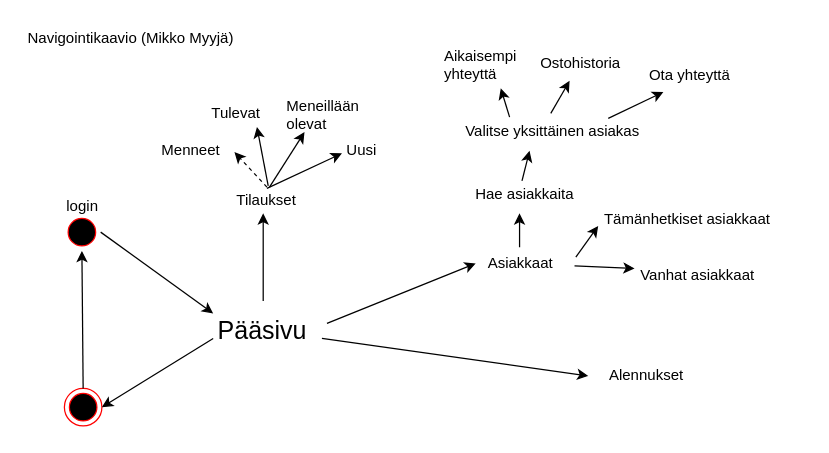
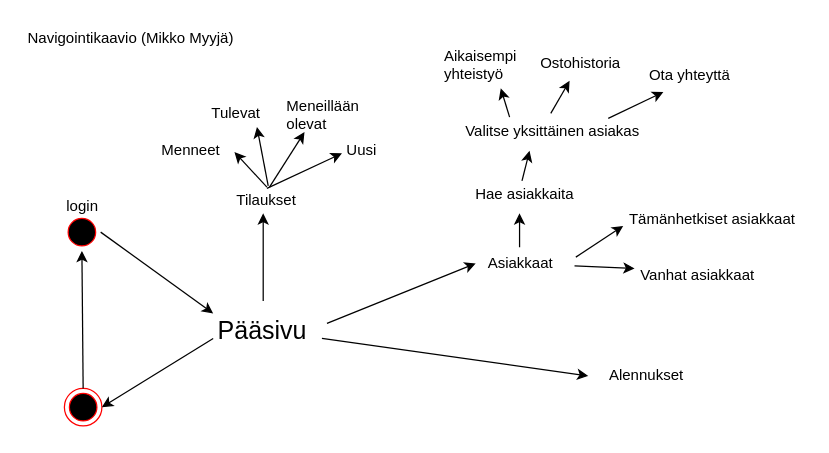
(481, 66) -> (481, 66)
(253, 172) -> (253, 172)
(689, 219) -> (714, 219)
